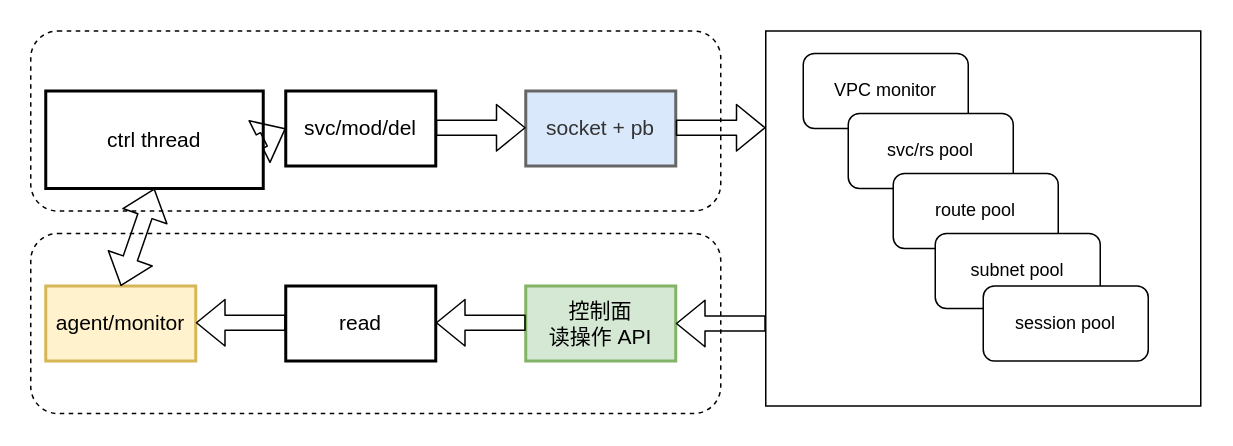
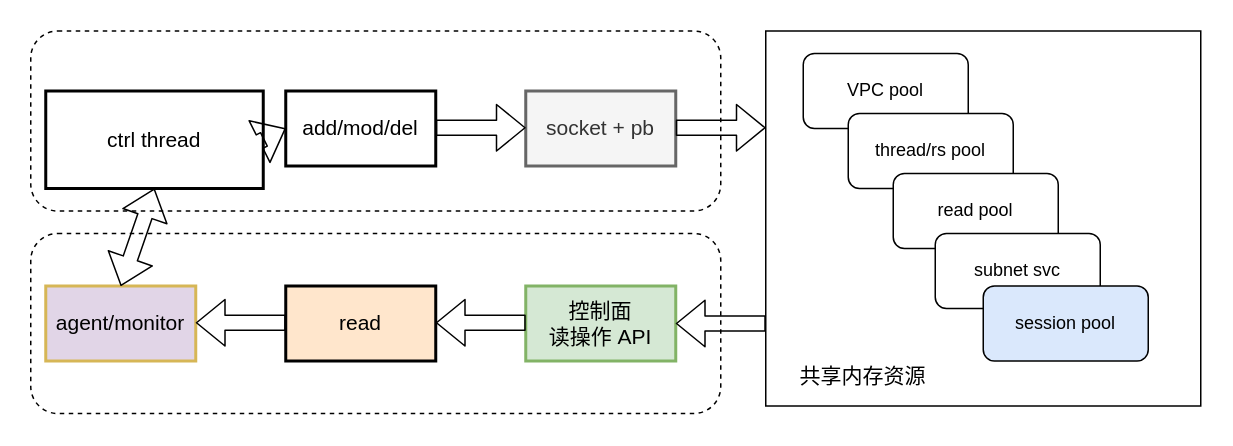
(886, 91) -> (886, 91)
(361, 128) -> (361, 128)
(601, 128) -> (601, 128)
(931, 151) -> (931, 151)
(976, 211) -> (976, 211)
(1018, 271) -> (1018, 271)
(121, 323) -> (121, 323)
(361, 323) -> (361, 323)
(1066, 323) -> (1066, 323)
none -> (863, 376)
